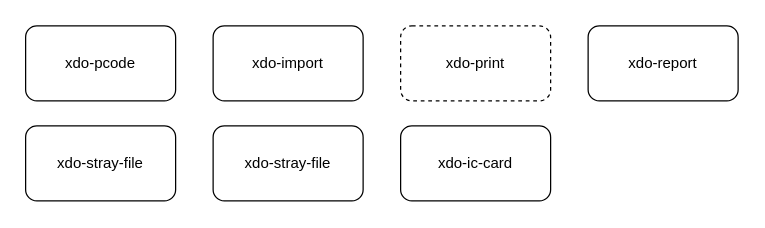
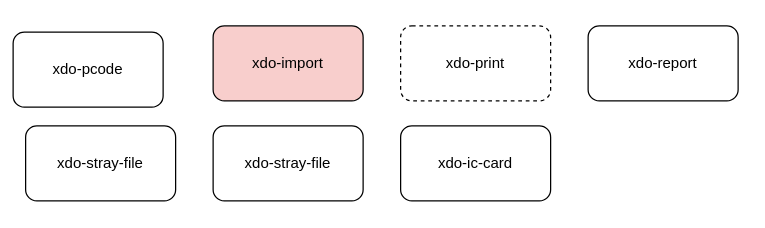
(101, 63) -> (88, 69)
(288, 63) -> (288, 63)
